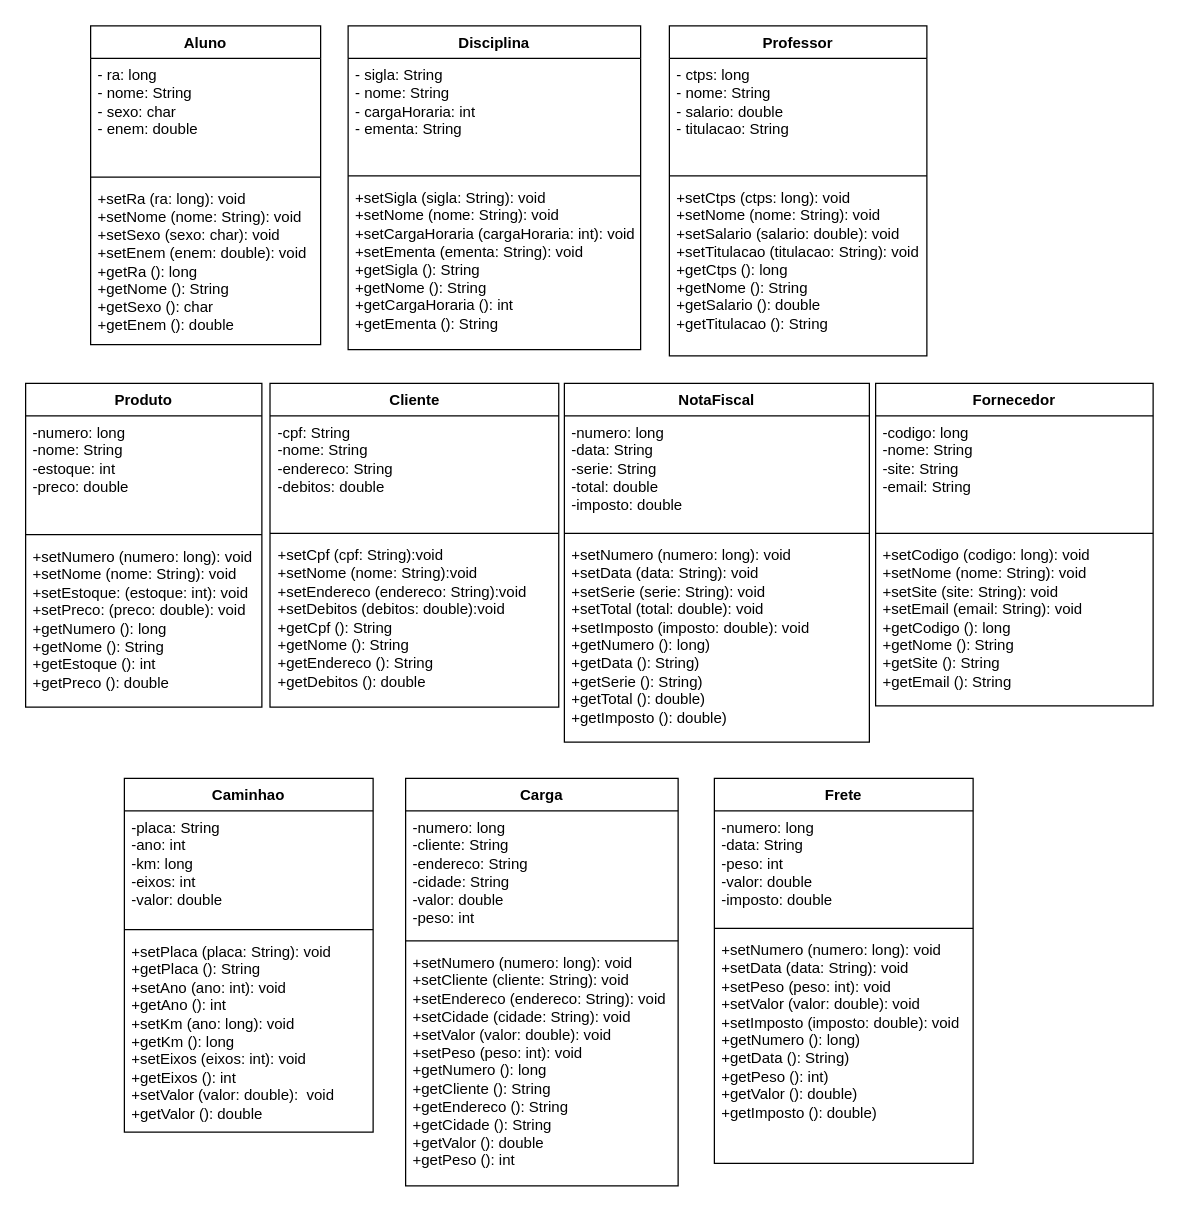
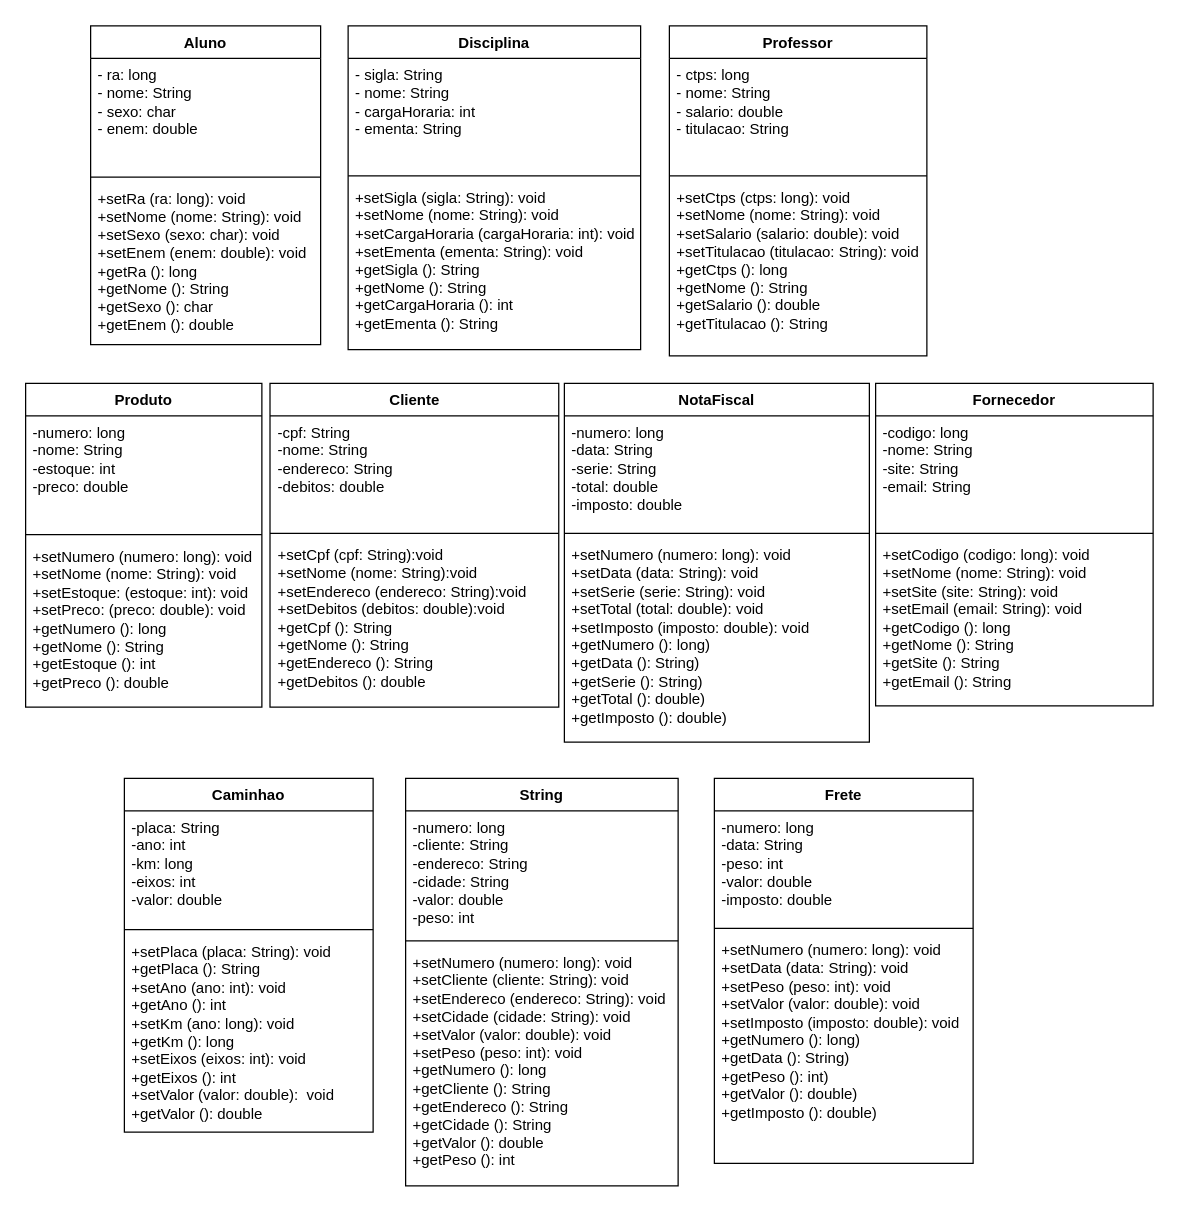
(542, 796) -> (542, 796)
